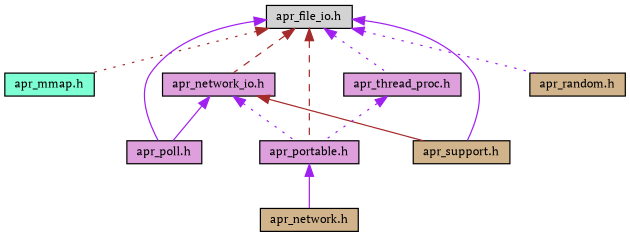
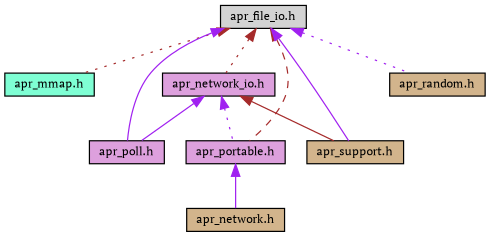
(259, 54) -> (237, 56)
(402, 85) -> none
